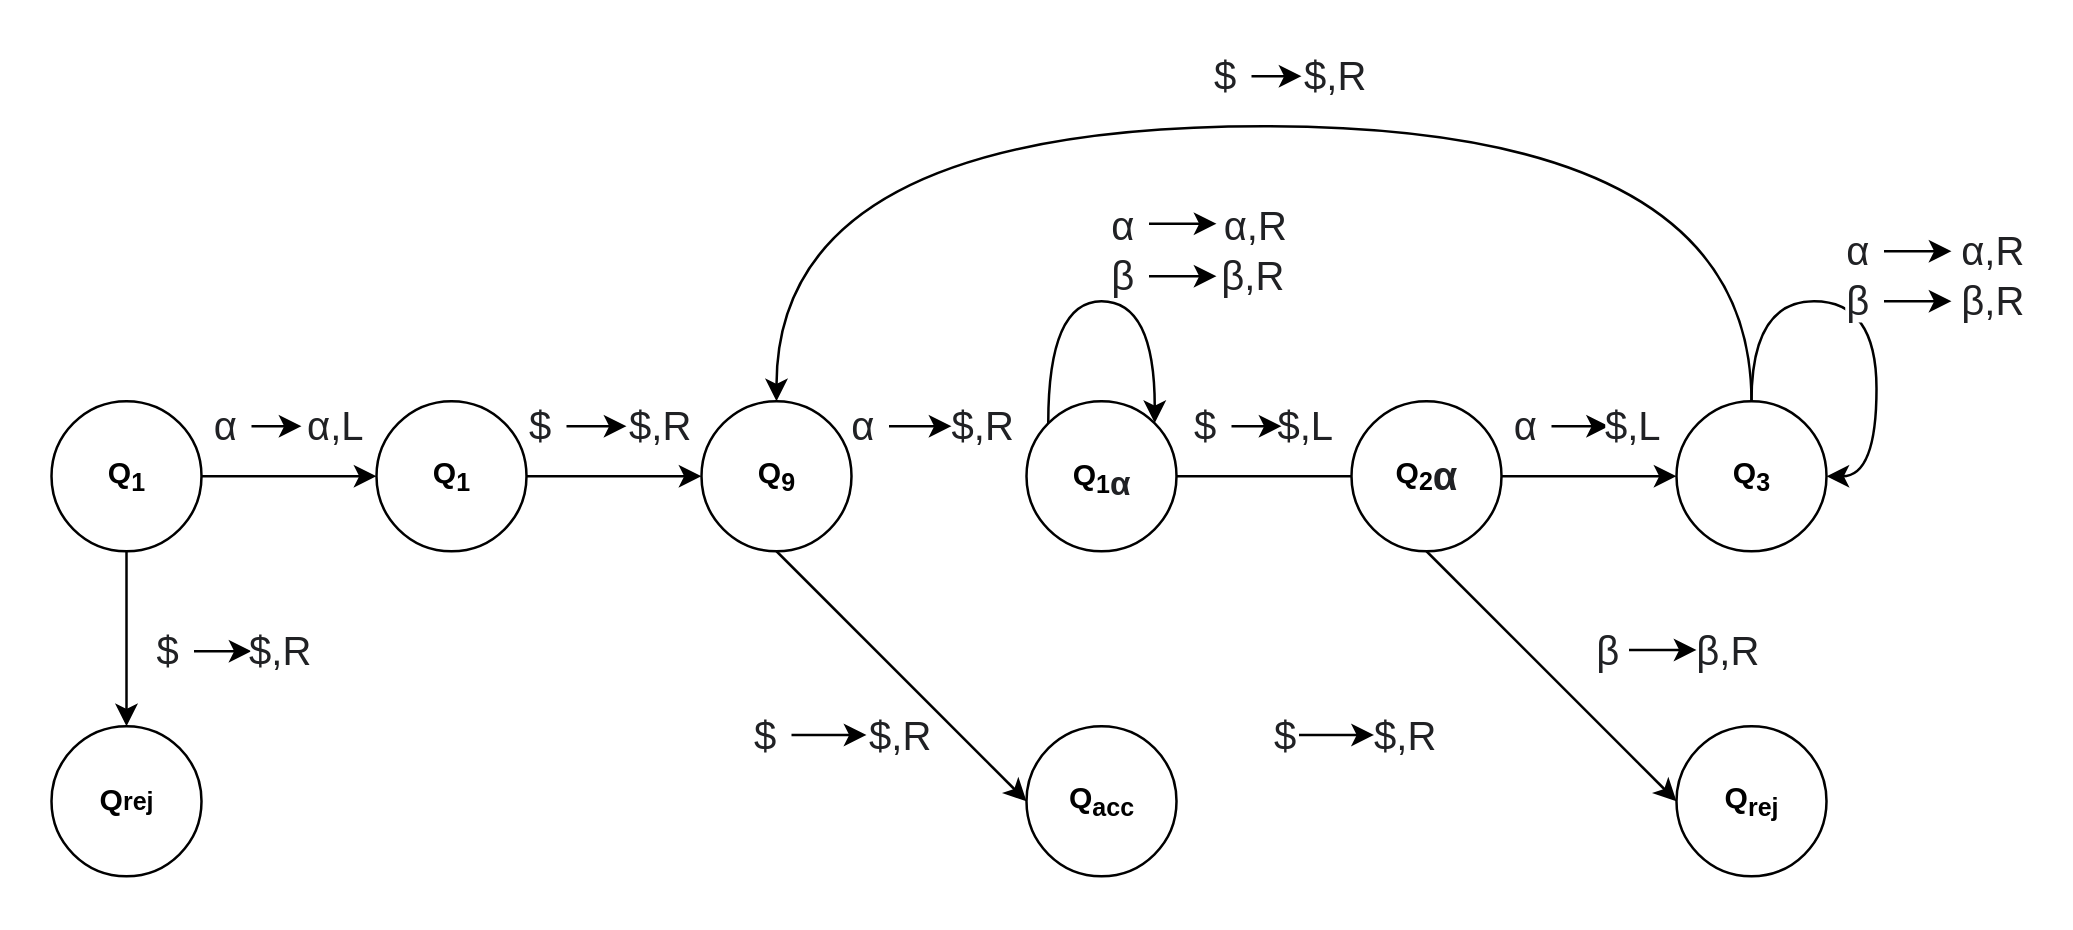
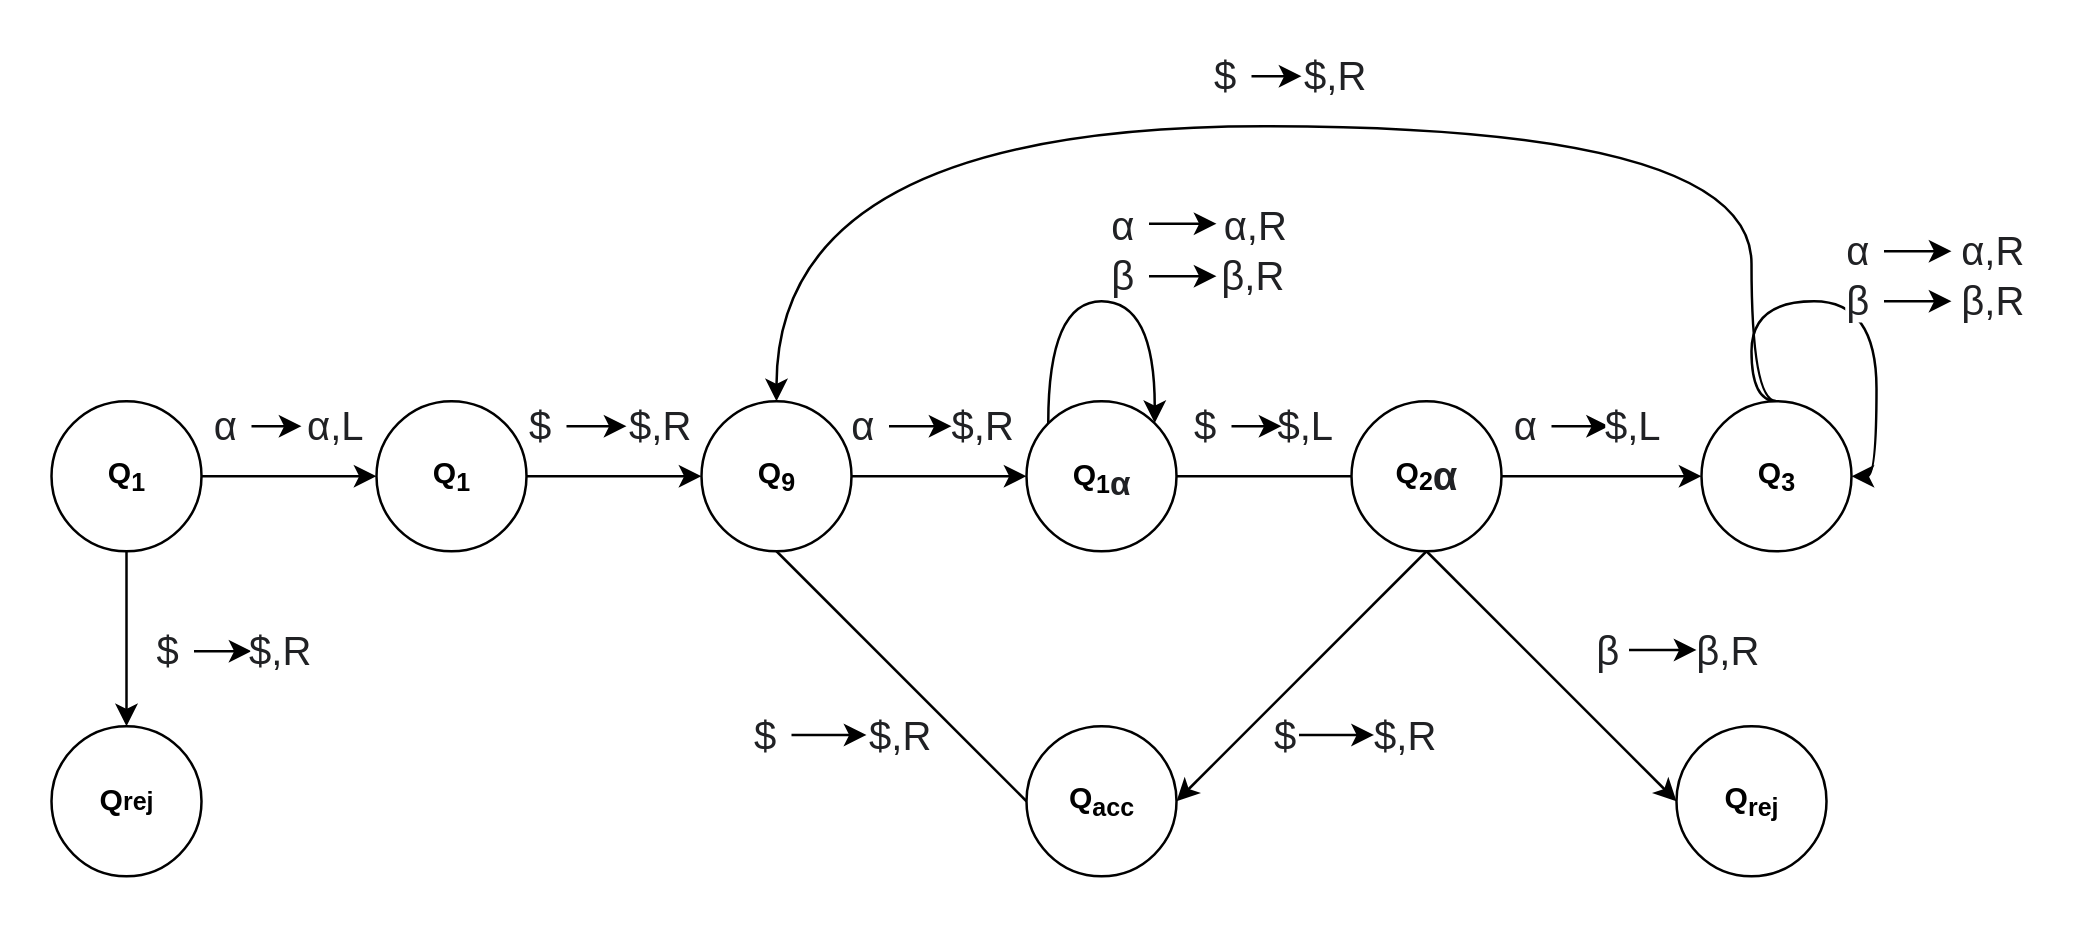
none -> (930, 476)
(1751, 476) -> (1776, 476)
none -> (1307, 670)
(1014, 789) -> (1018, 793)
